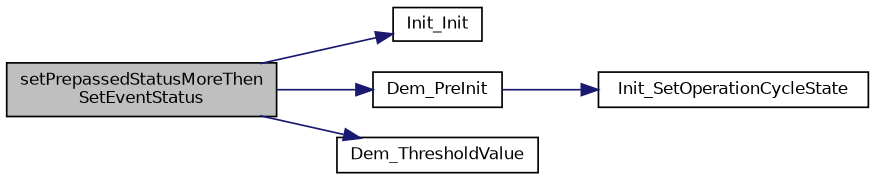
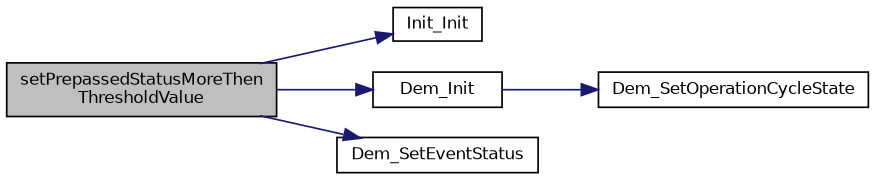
(142, 90) -> (142, 90)
(438, 90) -> (438, 90)
(733, 90) -> (733, 90)
(438, 155) -> (438, 155)
